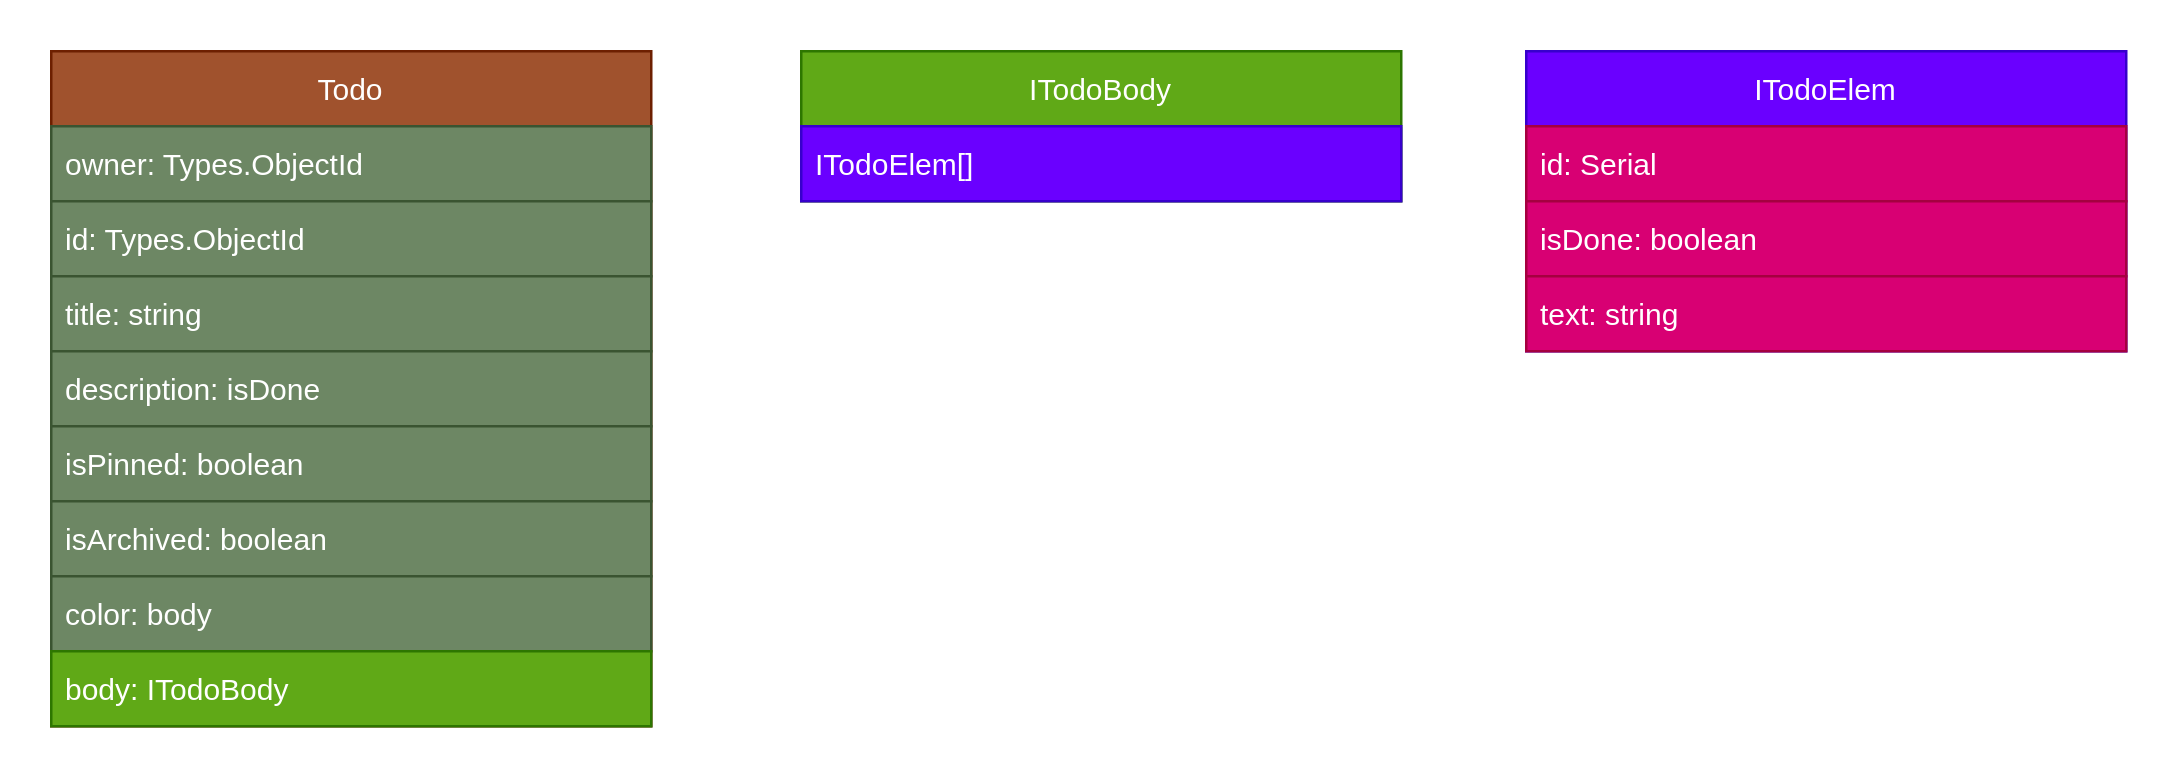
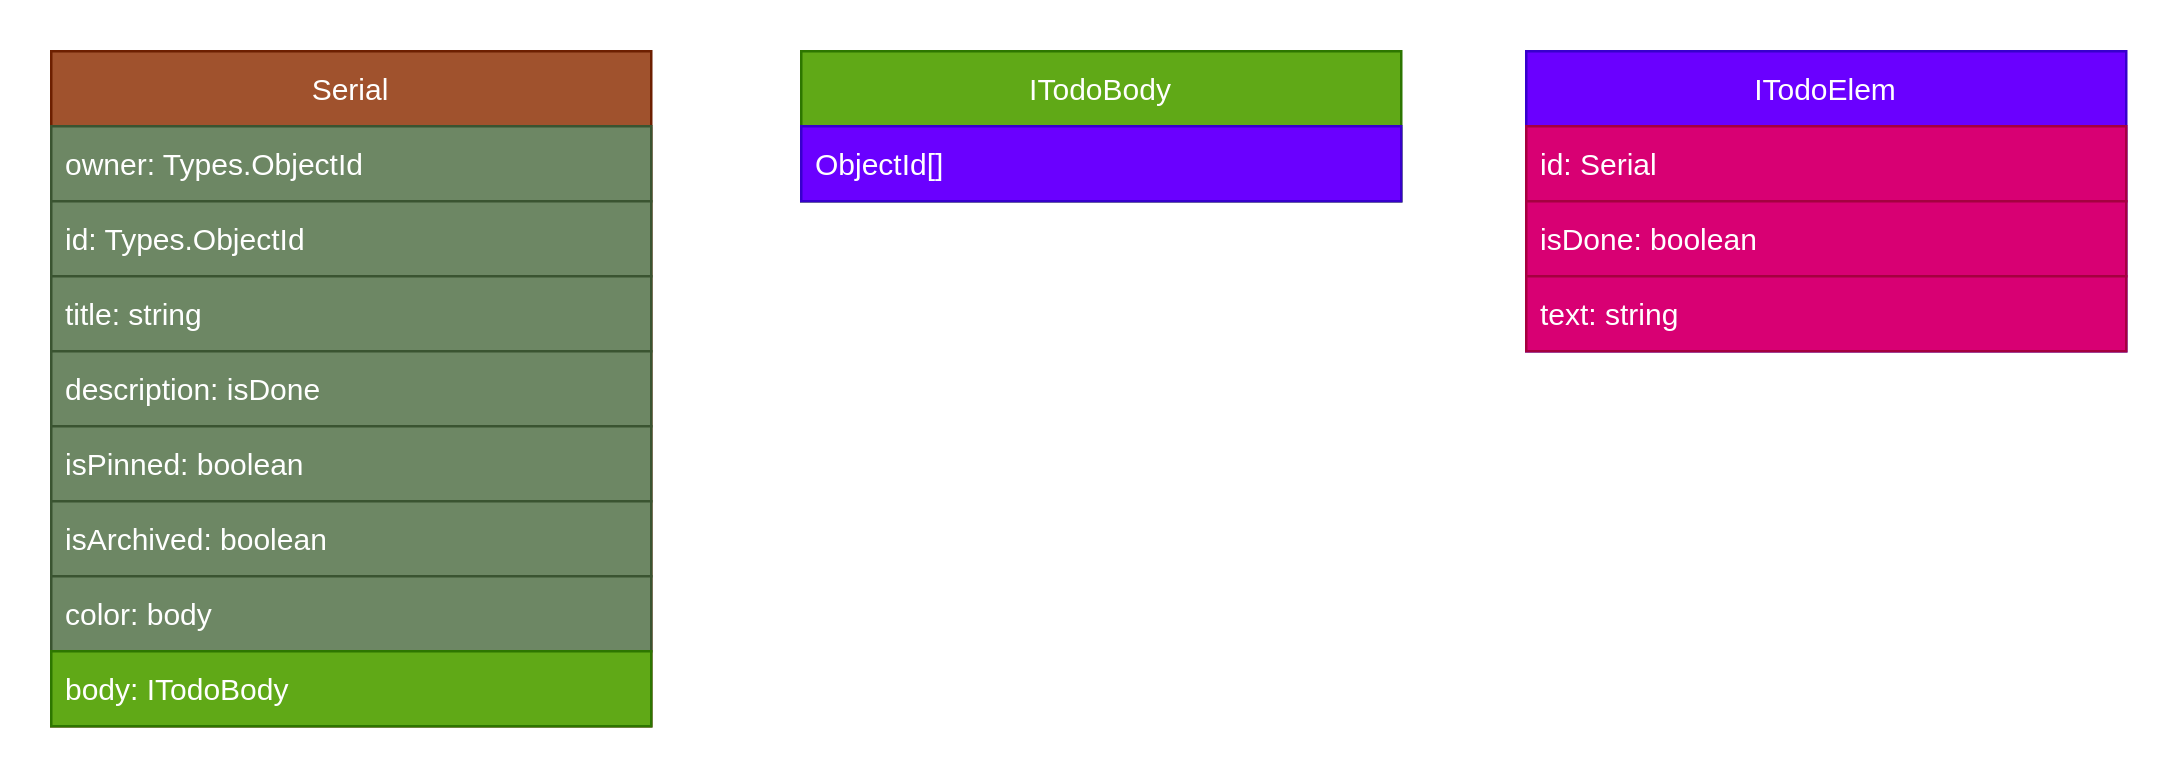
(350, 90) -> (350, 90)
(904, 165) -> (899, 165)
